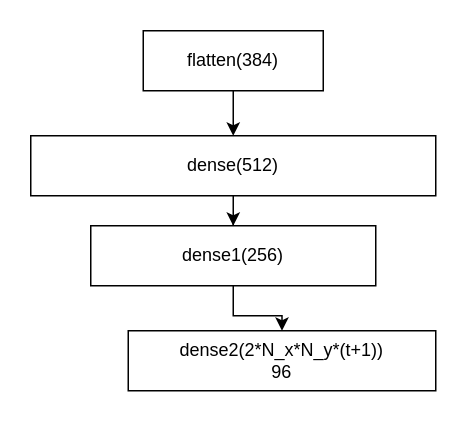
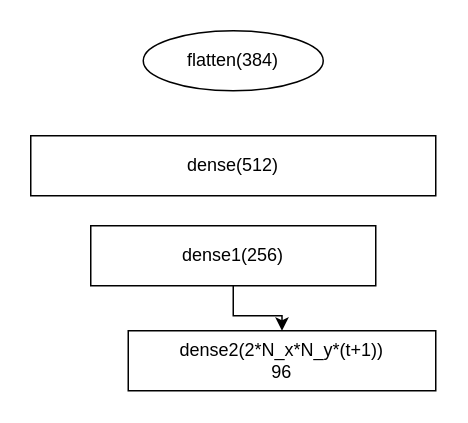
(233, 61) -> (233, 61)
(233, 119) -> none
(233, 216) -> none
